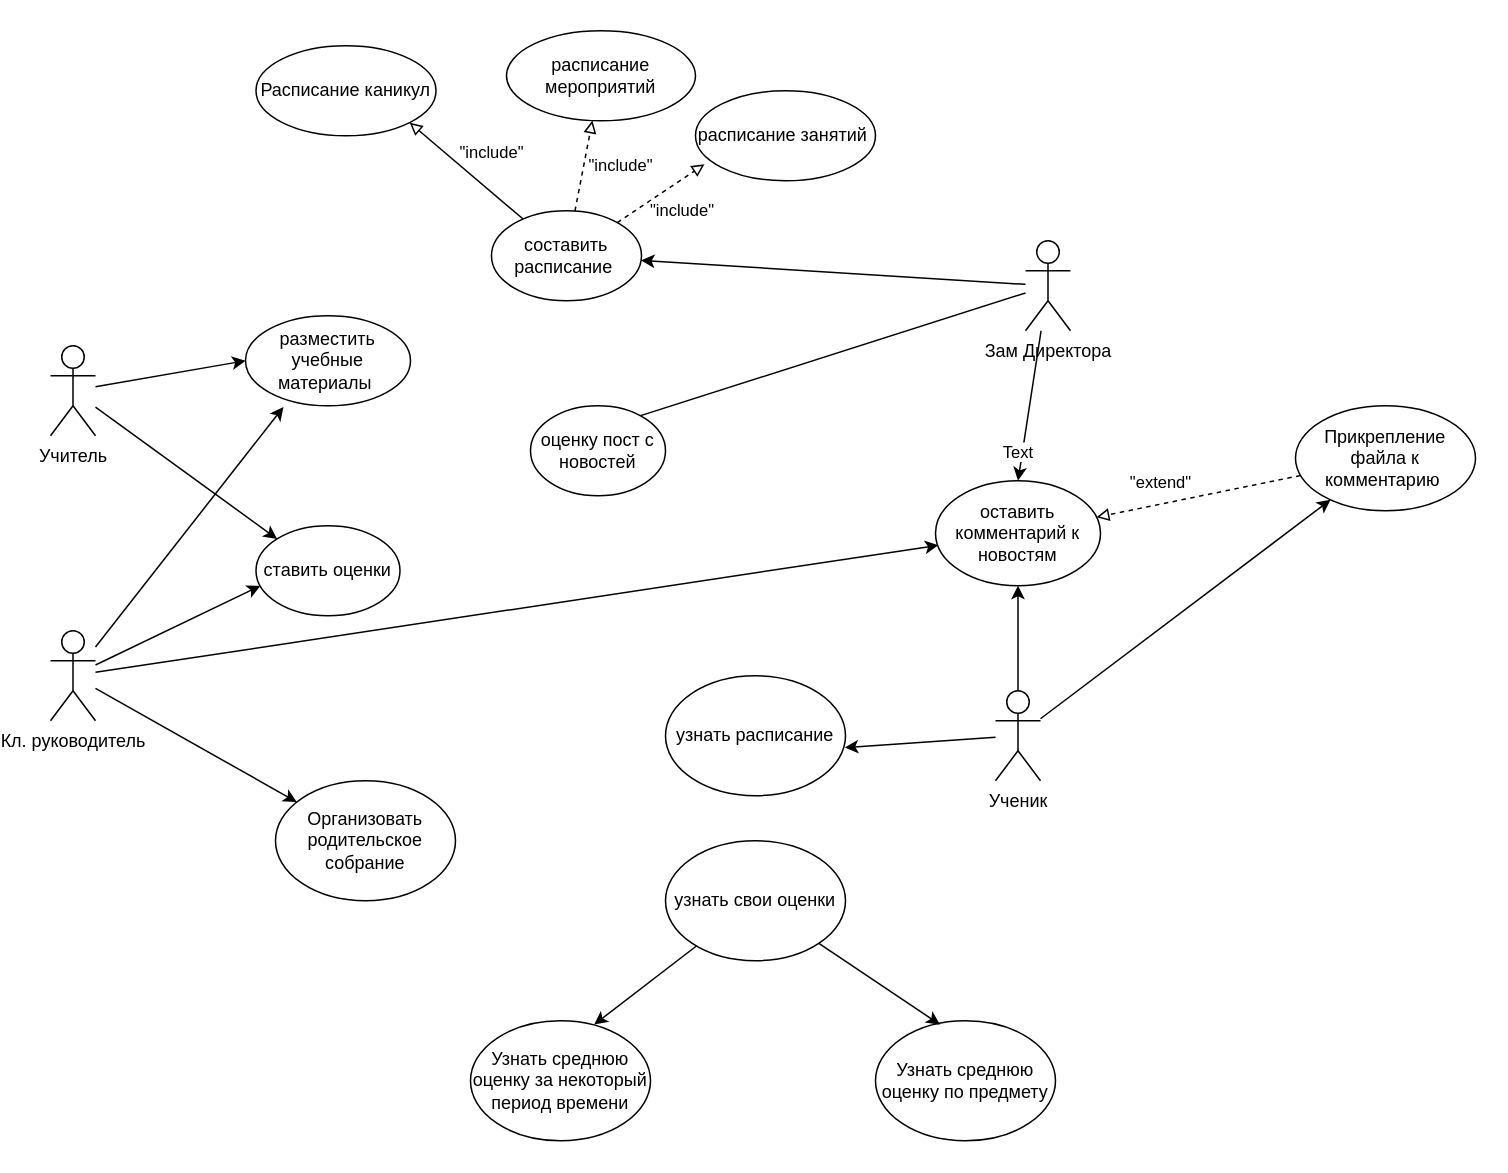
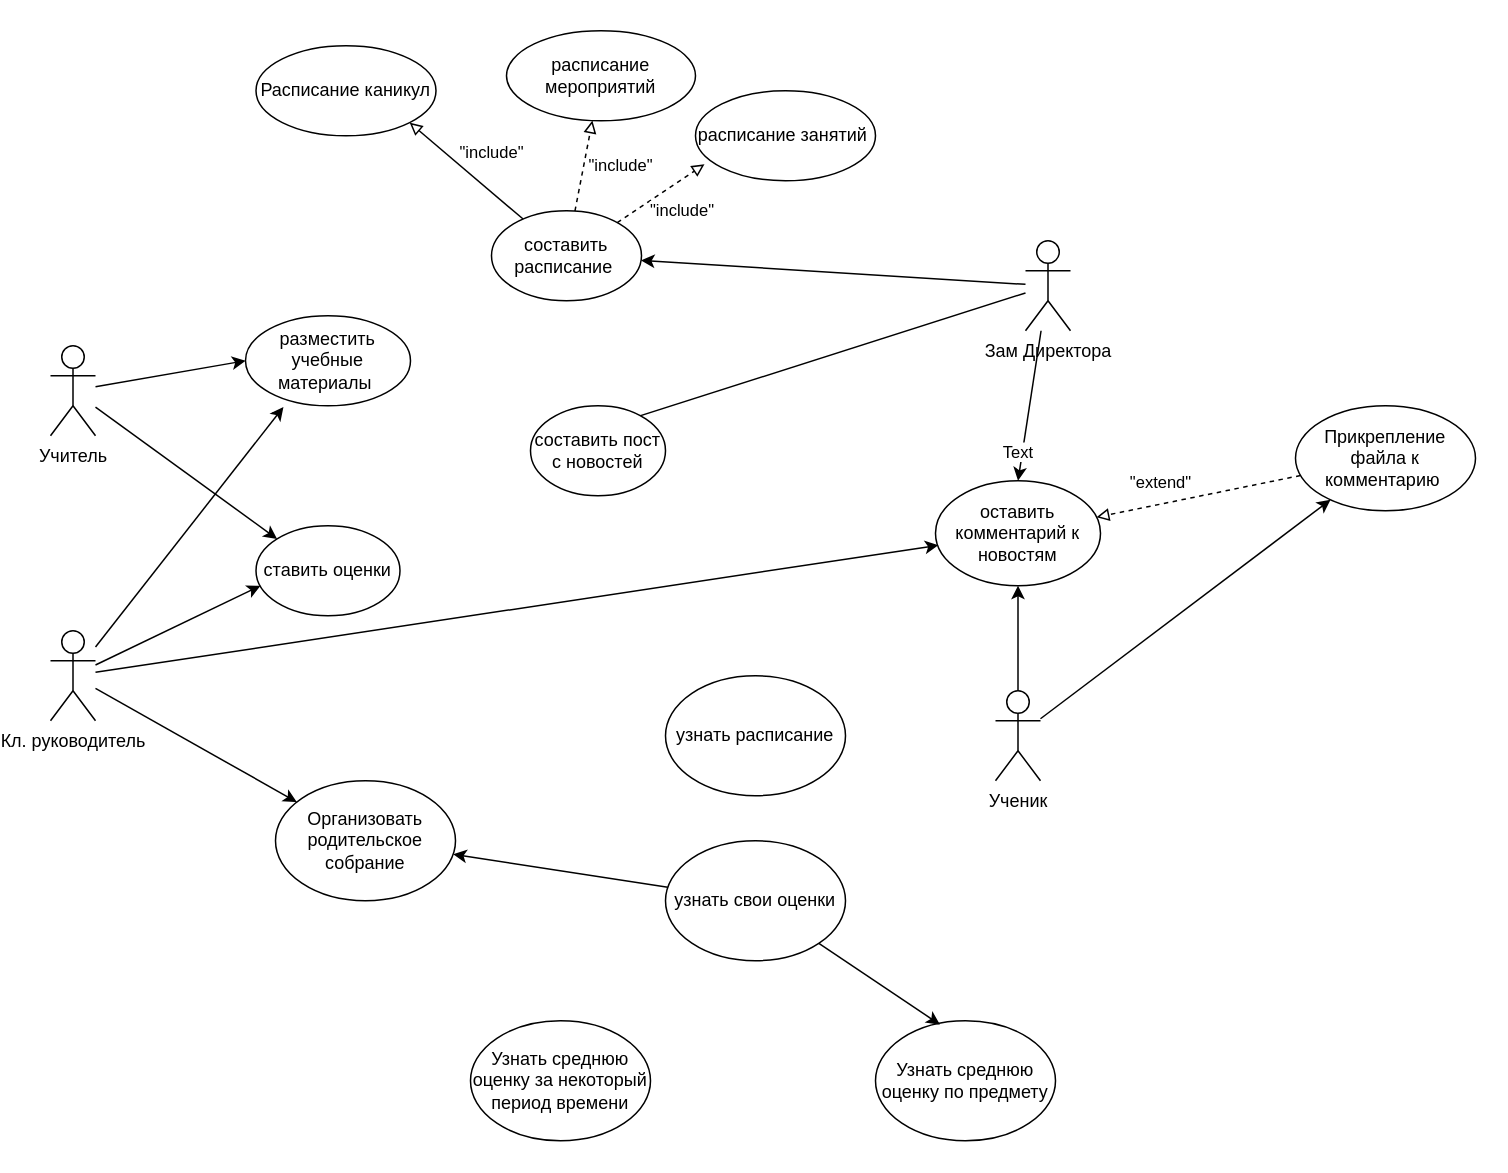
(598, 451) -> (598, 451)
(925, 742) -> none
(649, 982) -> (565, 872)
